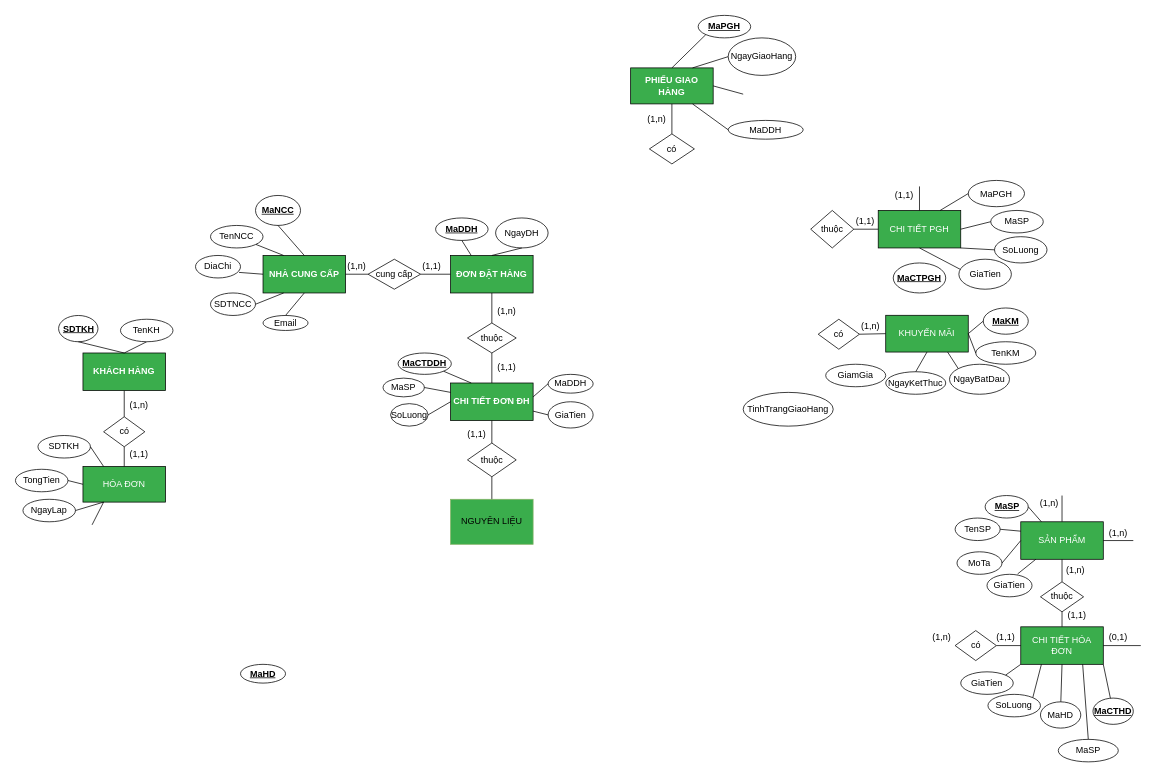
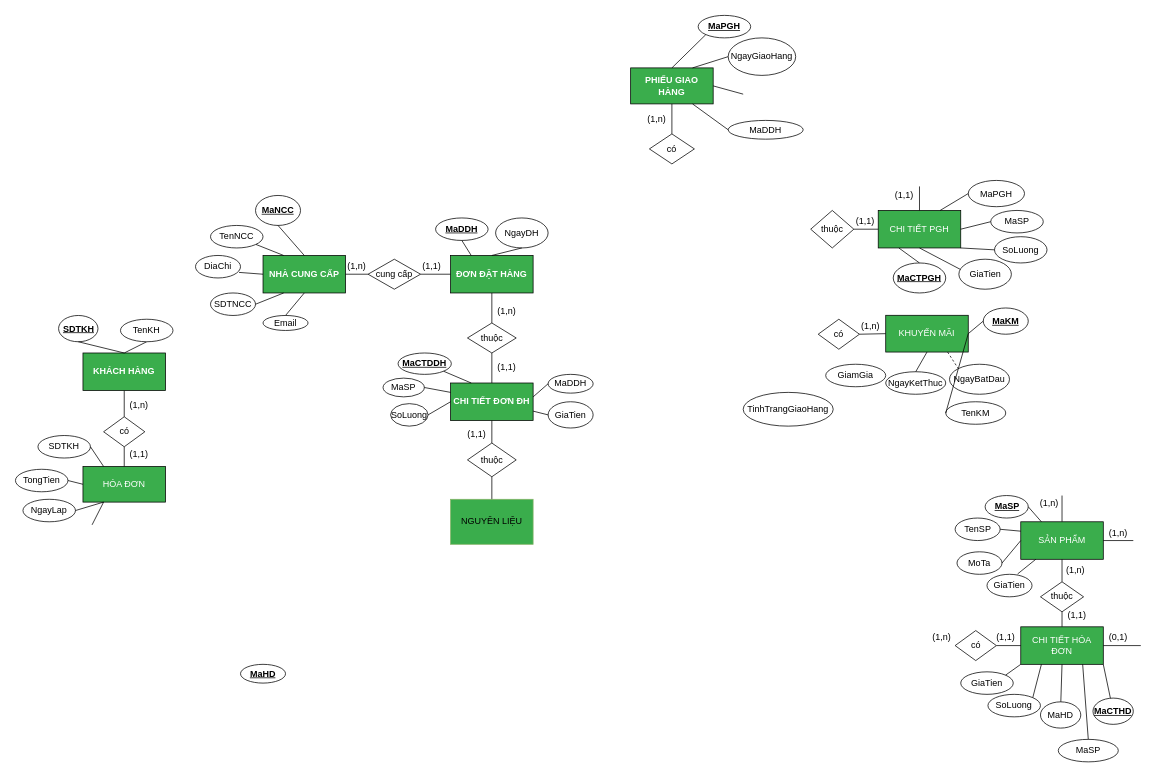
none -> (908, 255)
(1005, 353) -> (975, 413)
(952, 359) -> (952, 359)
